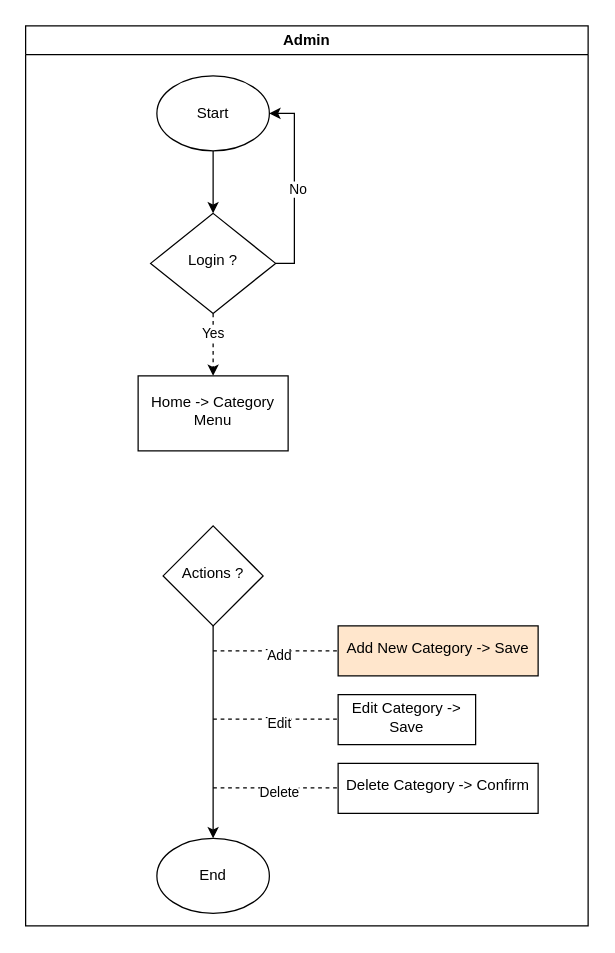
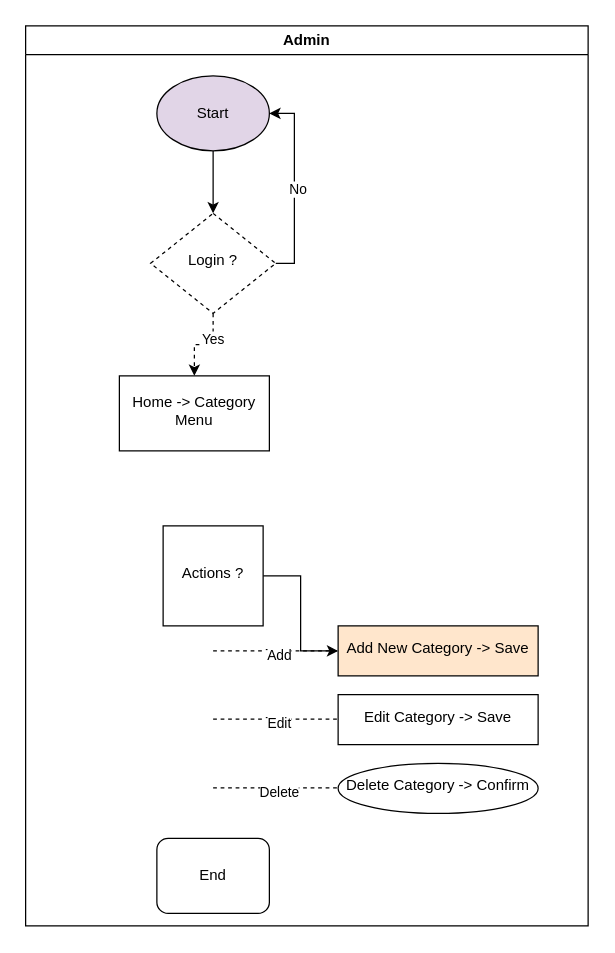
(213, 113) -> (213, 113)
(213, 263) -> (213, 263)
(213, 413) -> (194, 413)
(213, 576) -> (213, 576)
(407, 719) -> (438, 719)
(213, 728) -> (301, 593)
(438, 788) -> (438, 788)
(213, 876) -> (213, 876)
